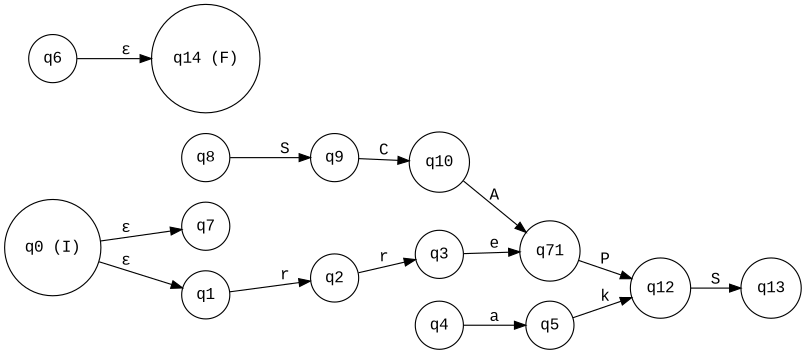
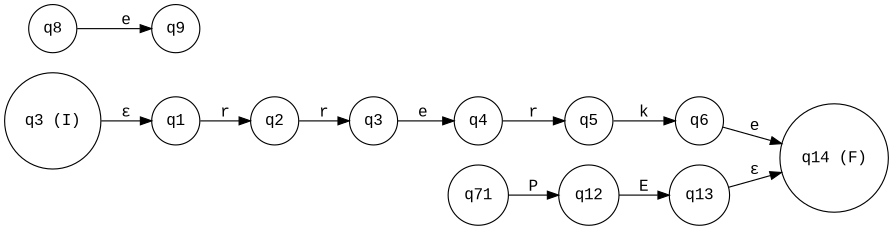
(126, 50) -> (755, 126)
(285, 149) -> (126, 20)
(439, 162) -> none
none -> (750, 181)
(206, 226) -> none
(53, 248) -> (53, 121)
(486, 253) -> (420, 121)
(716, 280) -> (644, 187)
(597, 309) -> (639, 121)
(495, 317) -> (534, 112)
